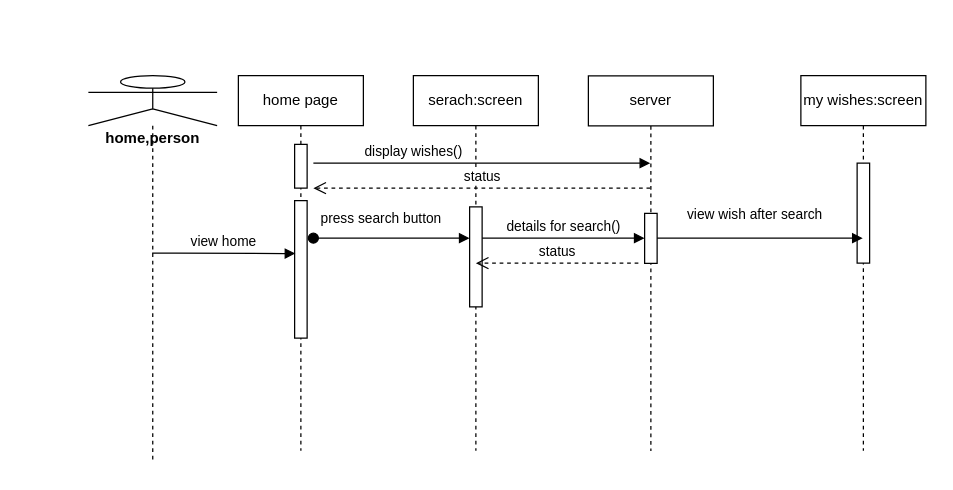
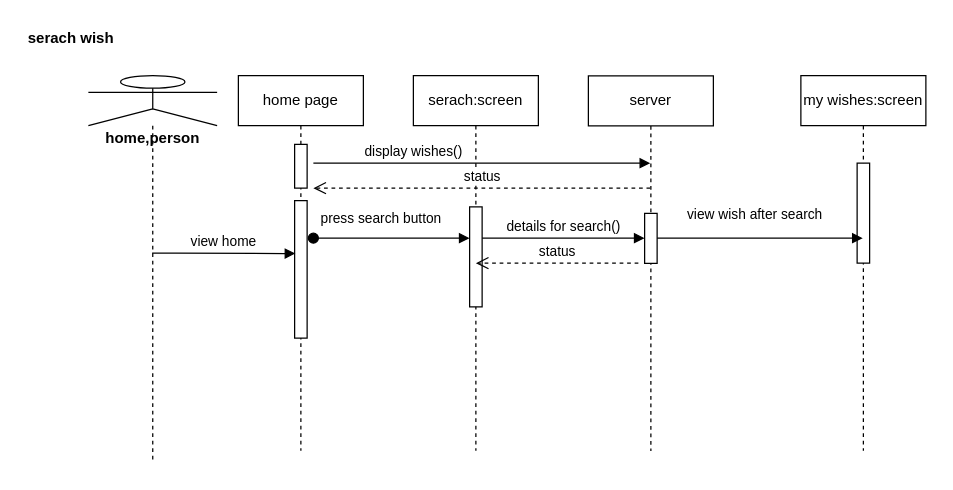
none -> (76, 38)
